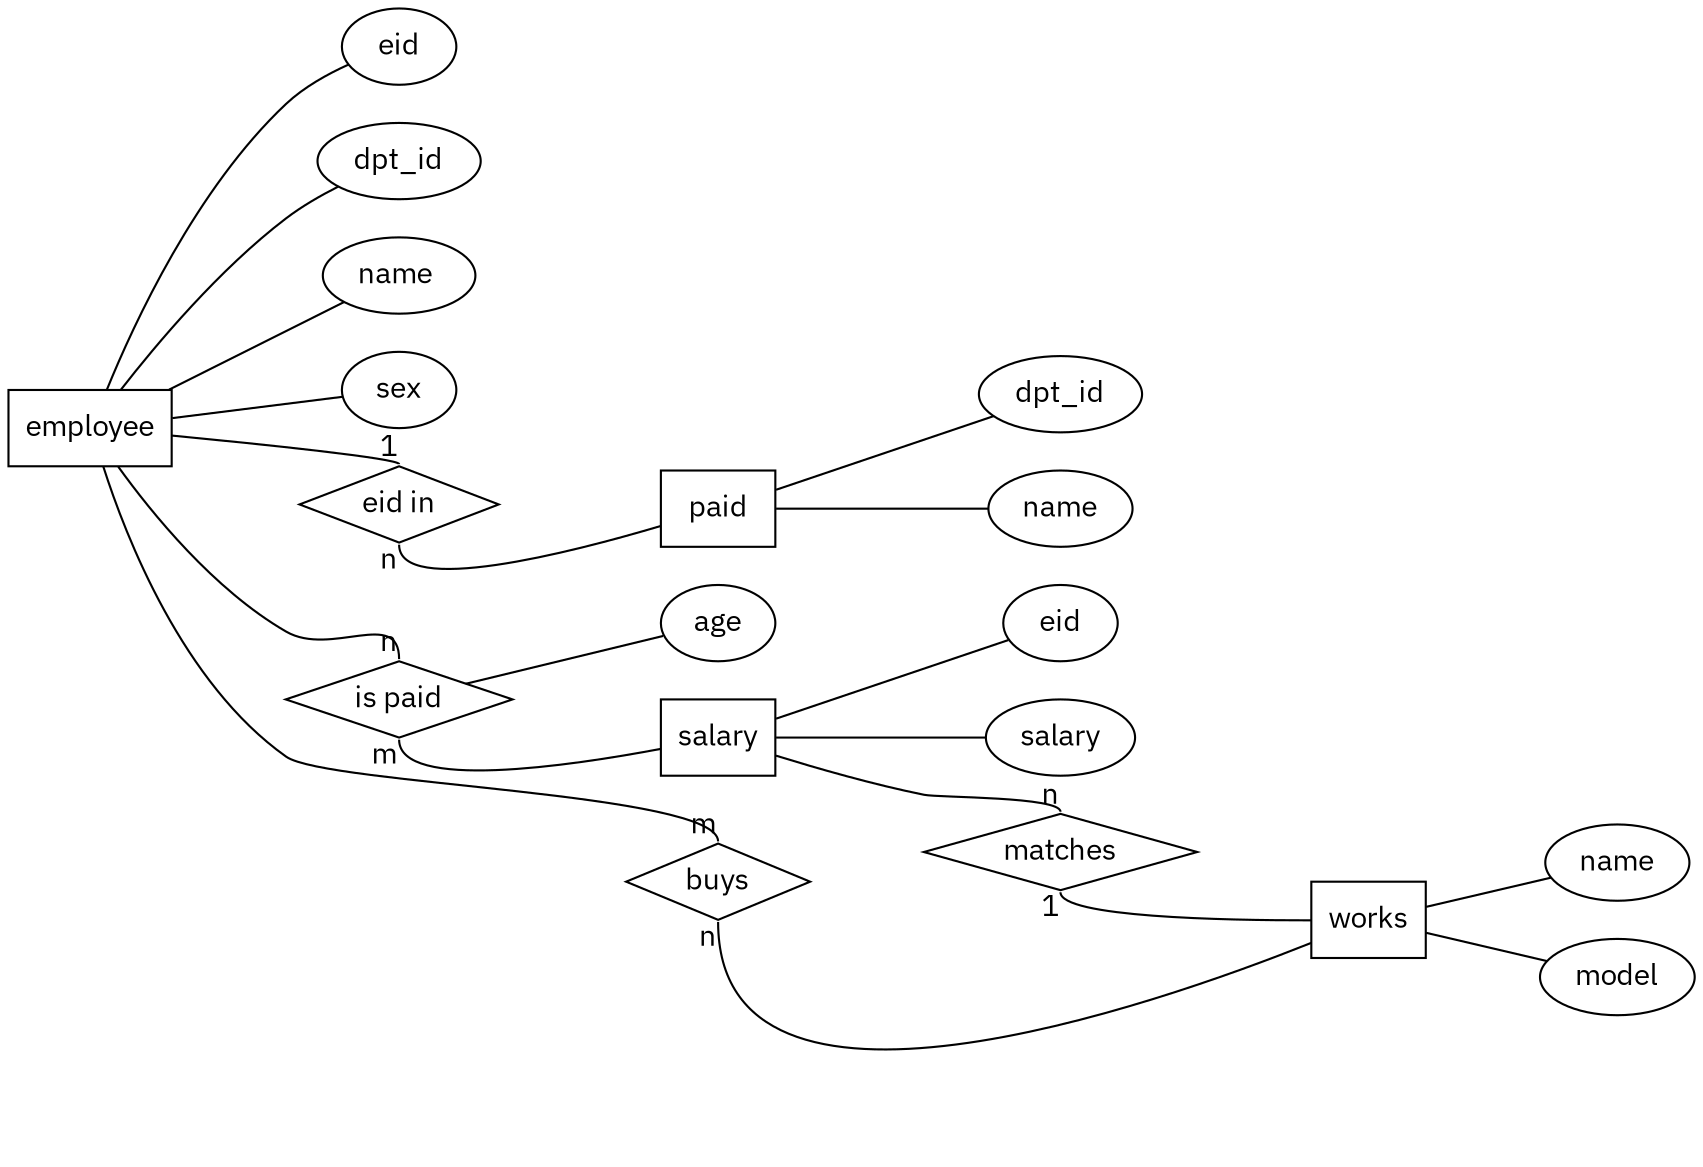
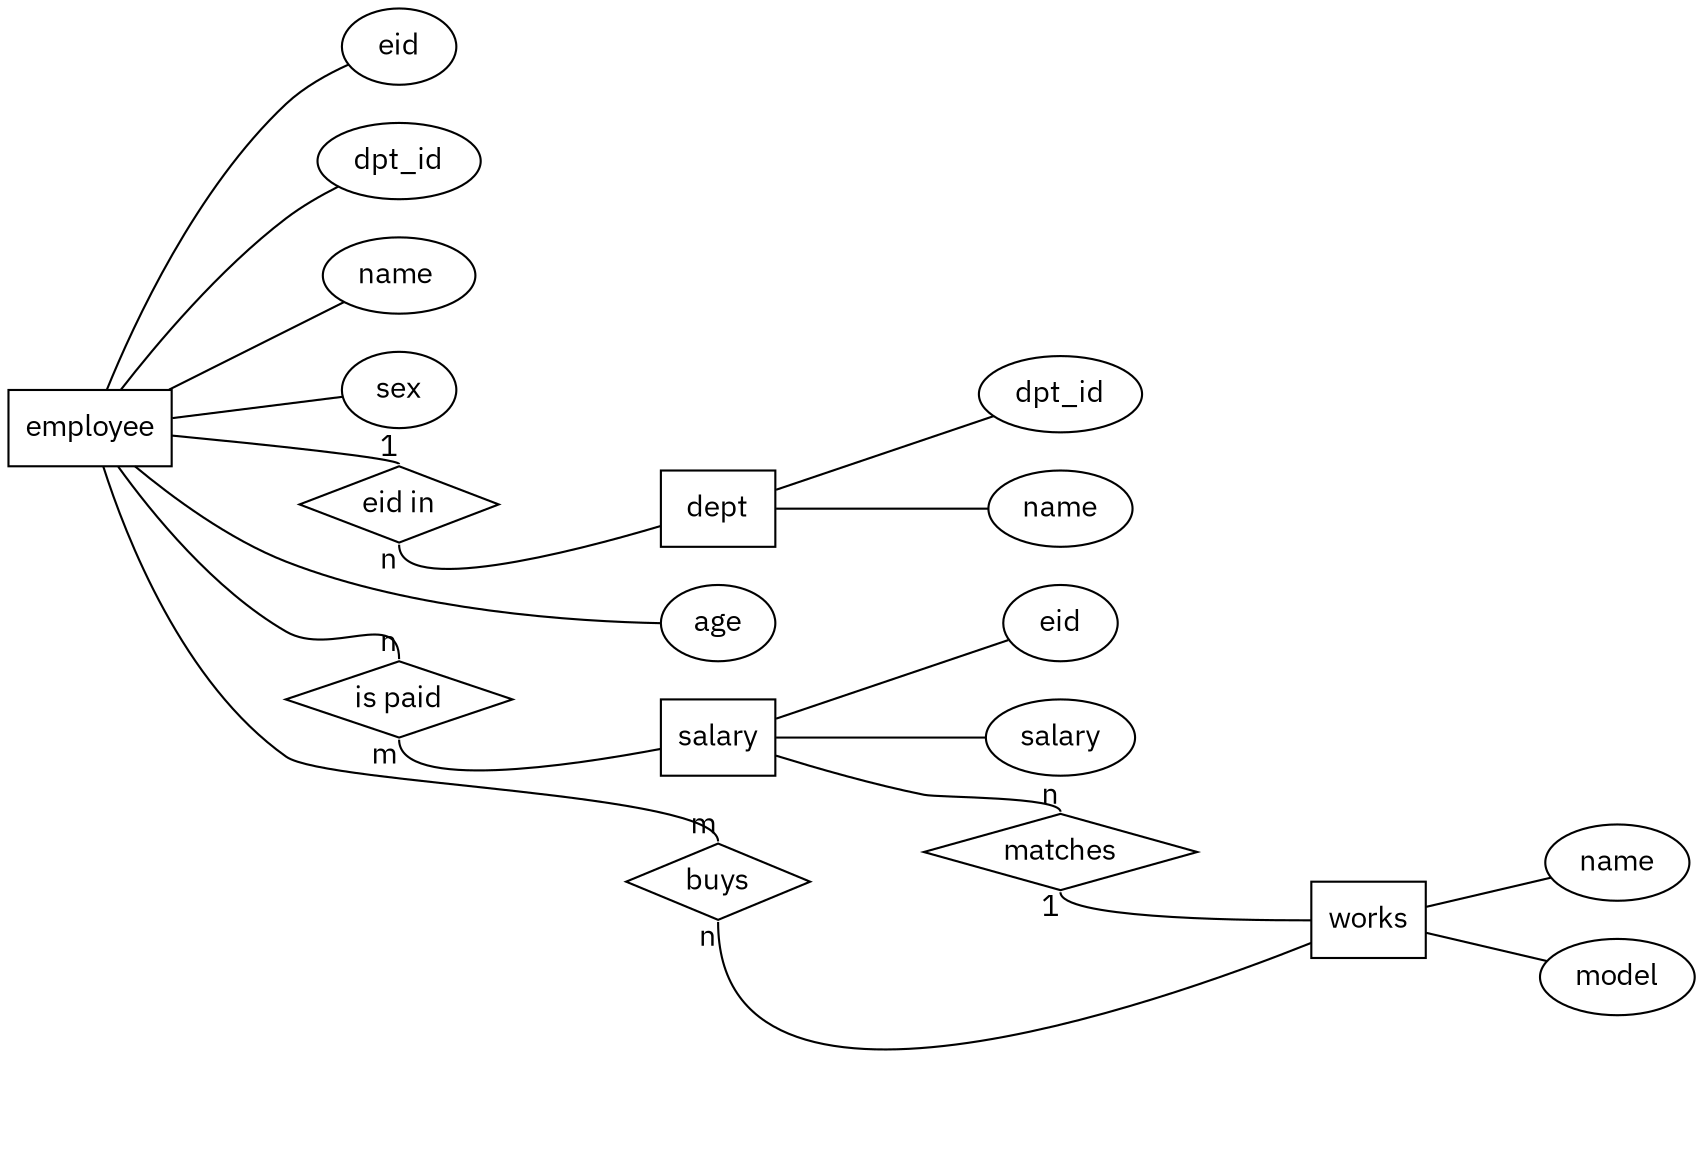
(718, 509) -> (718, 509)
(564, 660) -> (383, 591)
